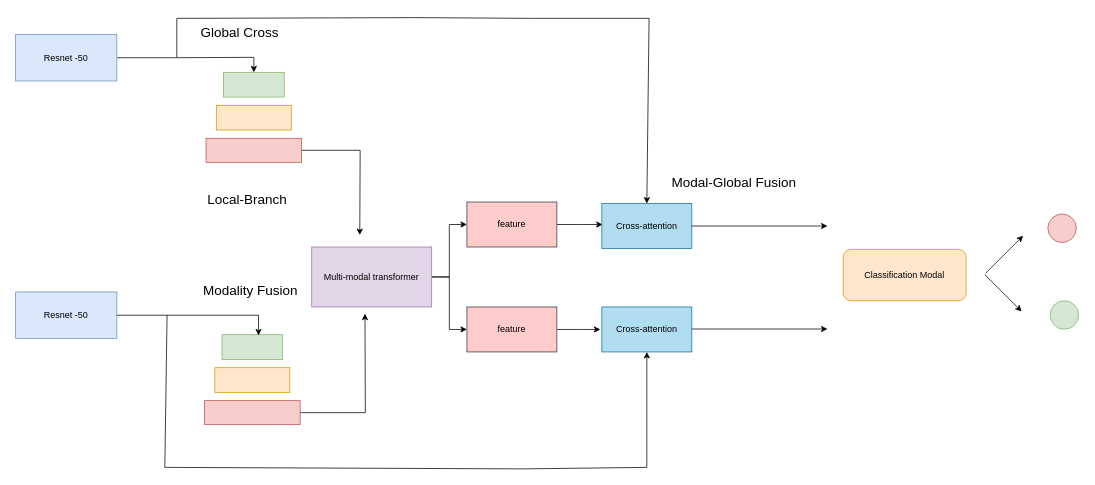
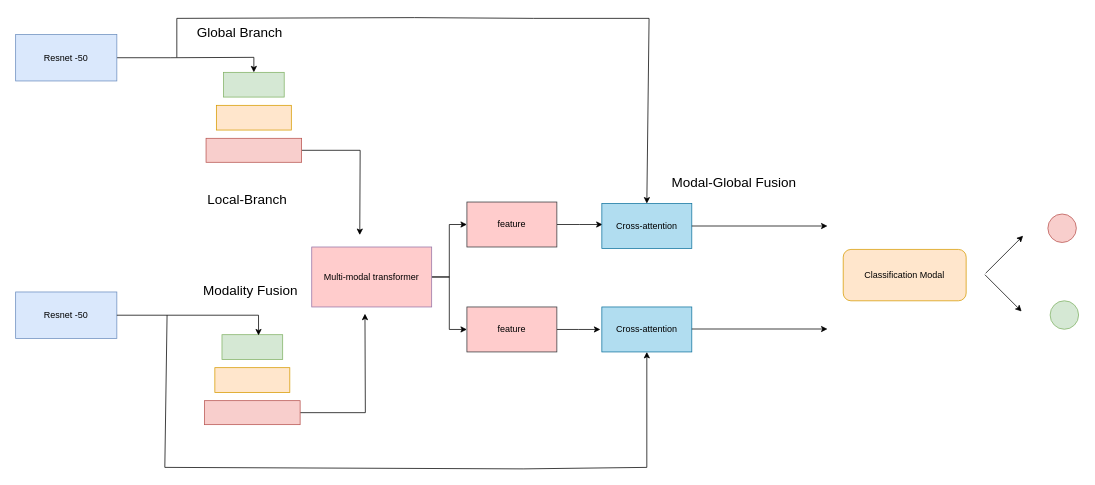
(240, 33) -> (240, 33)
(372, 277) -> (372, 277)
